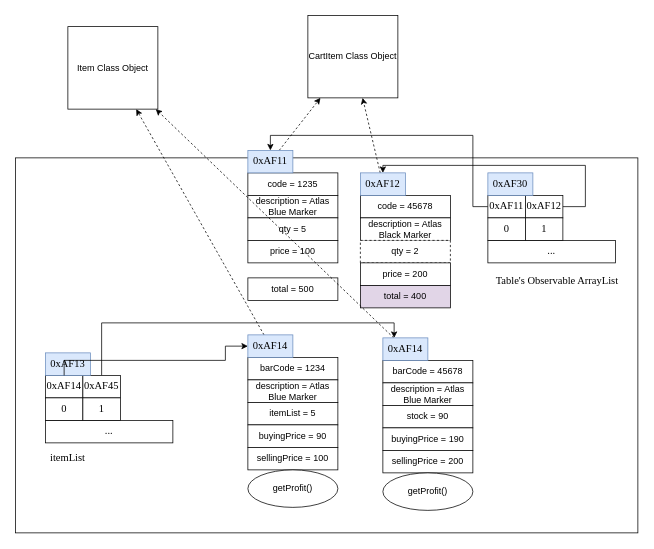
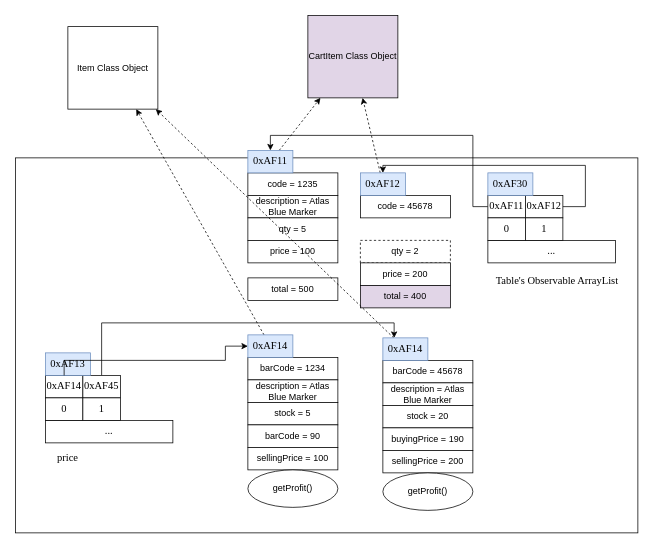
(353, 57) -> (353, 57)
(405, 229) -> none
(293, 414) -> (293, 414)
(428, 417) -> (428, 417)
(293, 436) -> (293, 436)
(68, 459) -> (68, 459)
